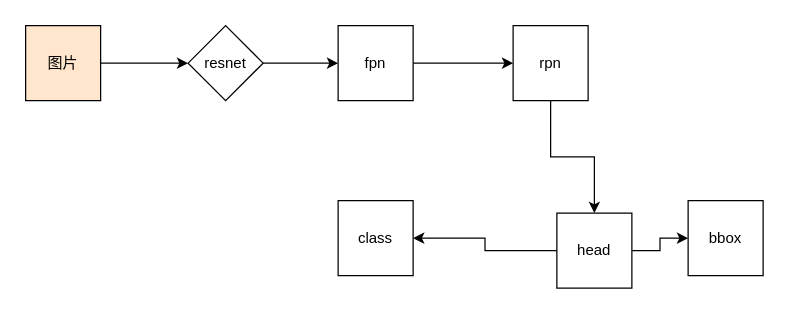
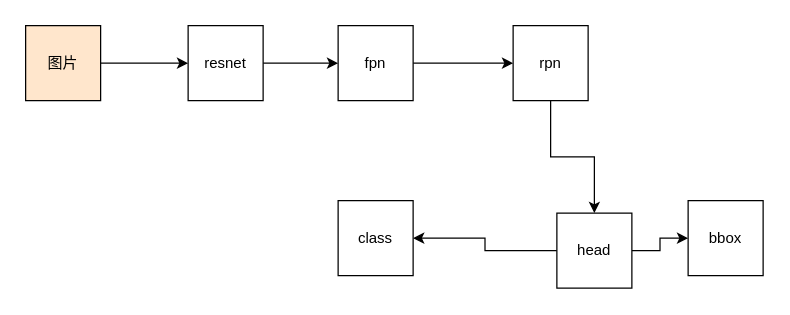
(226, 63) -> (226, 63)
